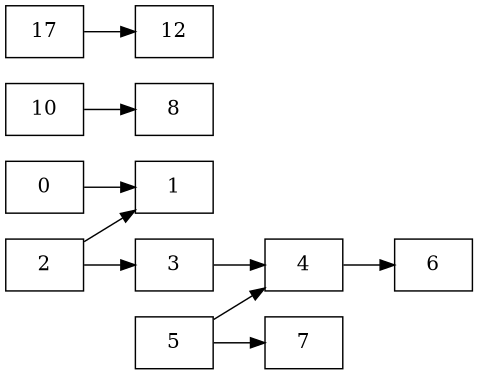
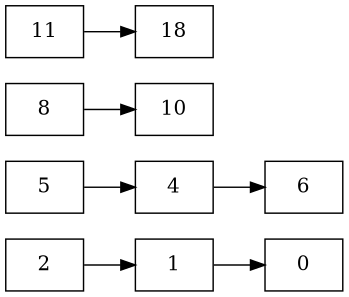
(45, 32) -> (45, 32)
(174, 32) -> (174, 32)
(102, 109) -> (102, 109)
(102, 187) -> (232, 265)
(174, 265) -> none
(304, 343) -> none
